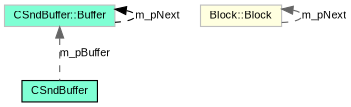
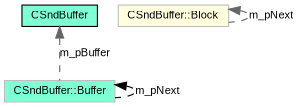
(241, 16) -> (173, 16)
(60, 59) -> (60, 59)
